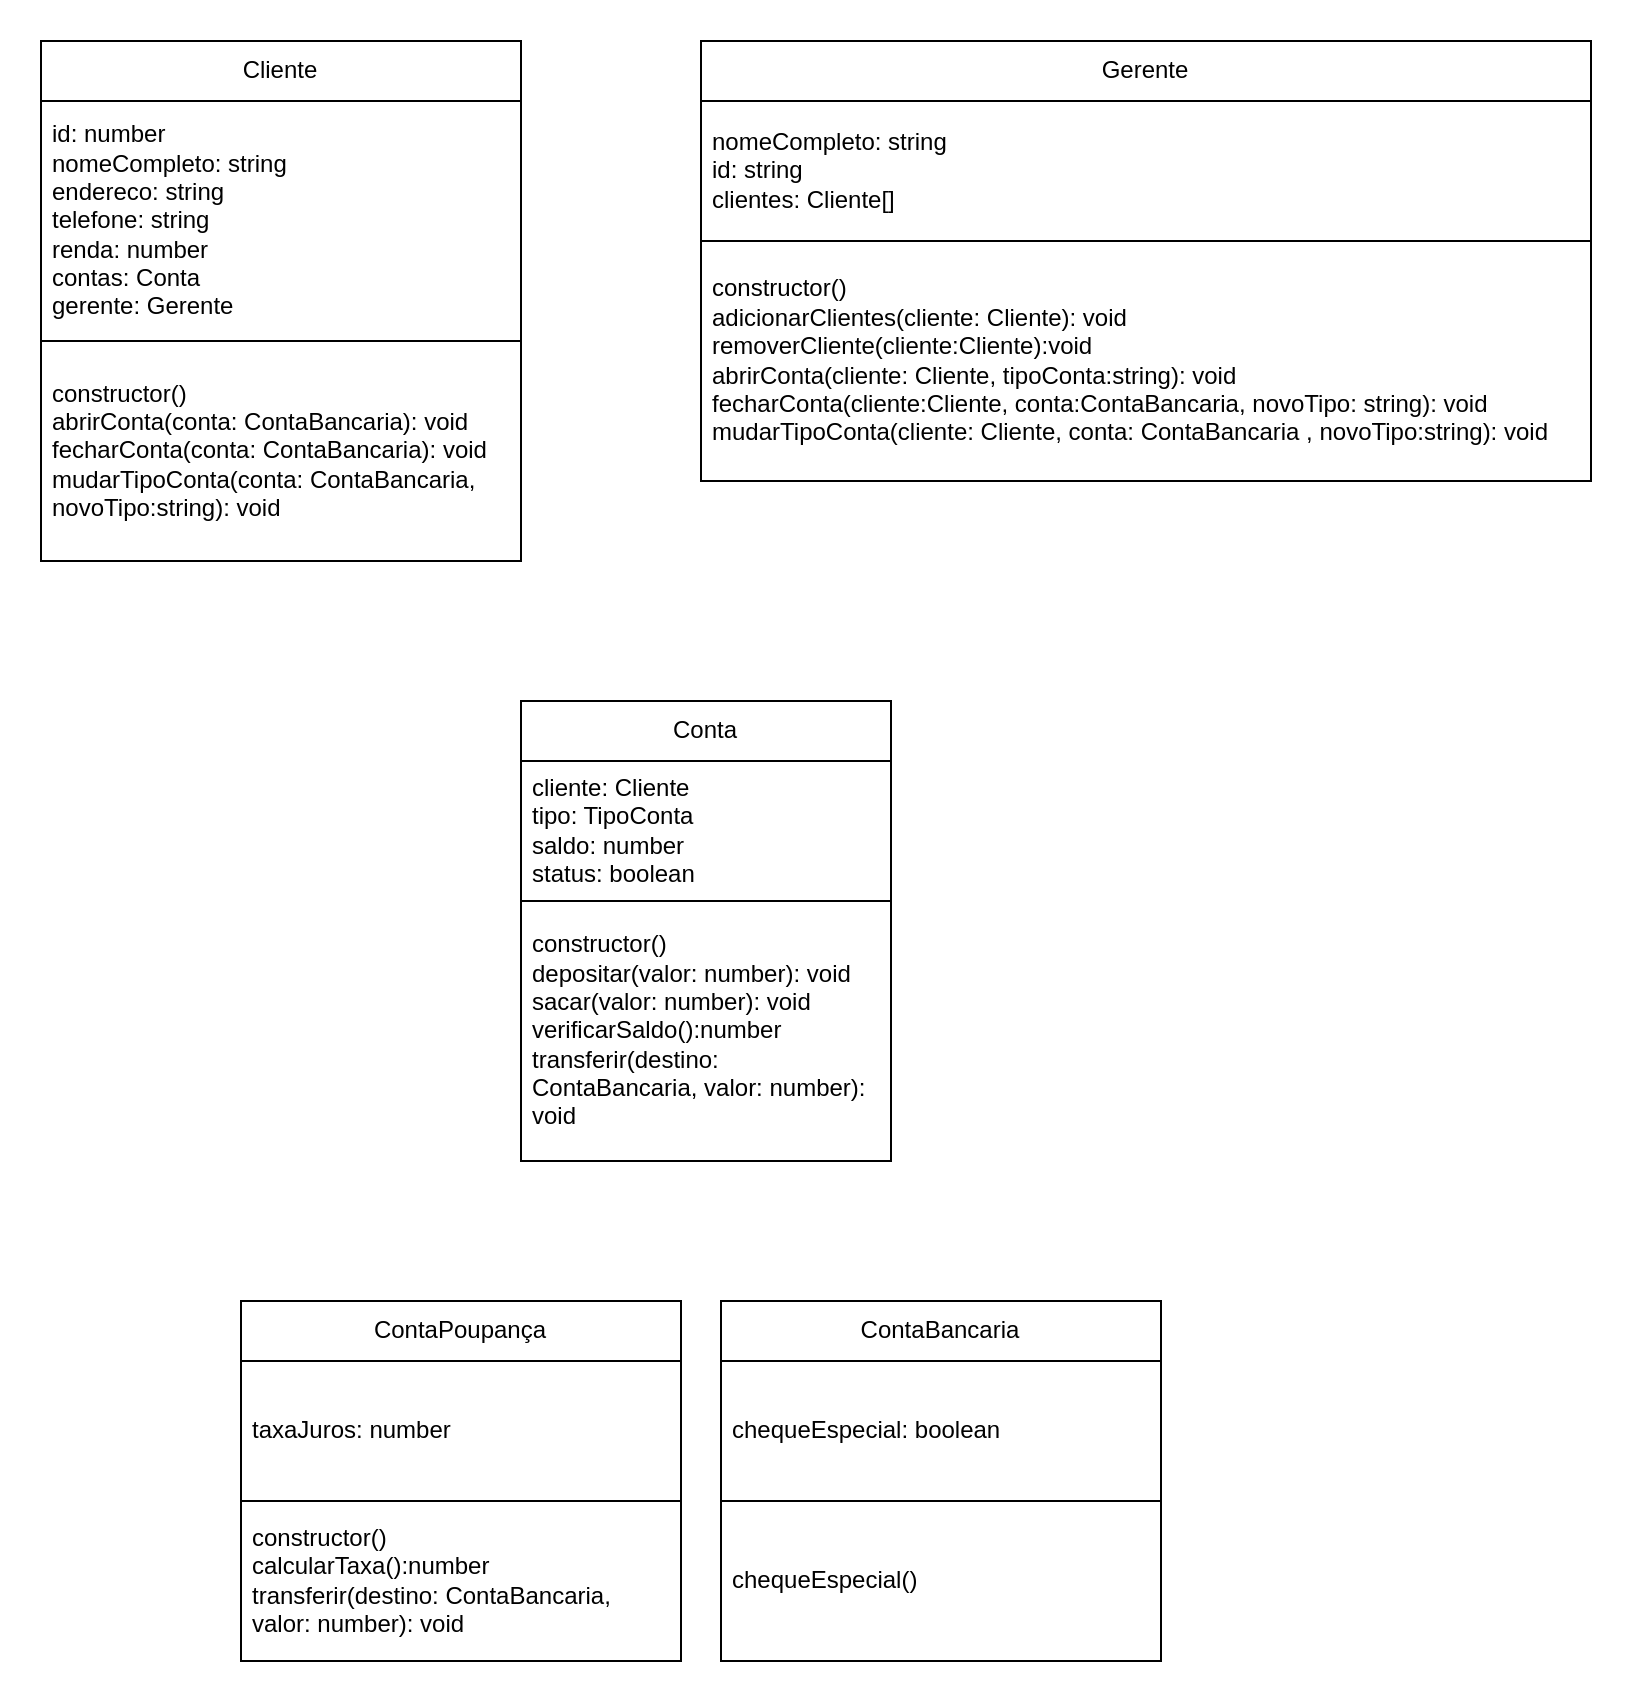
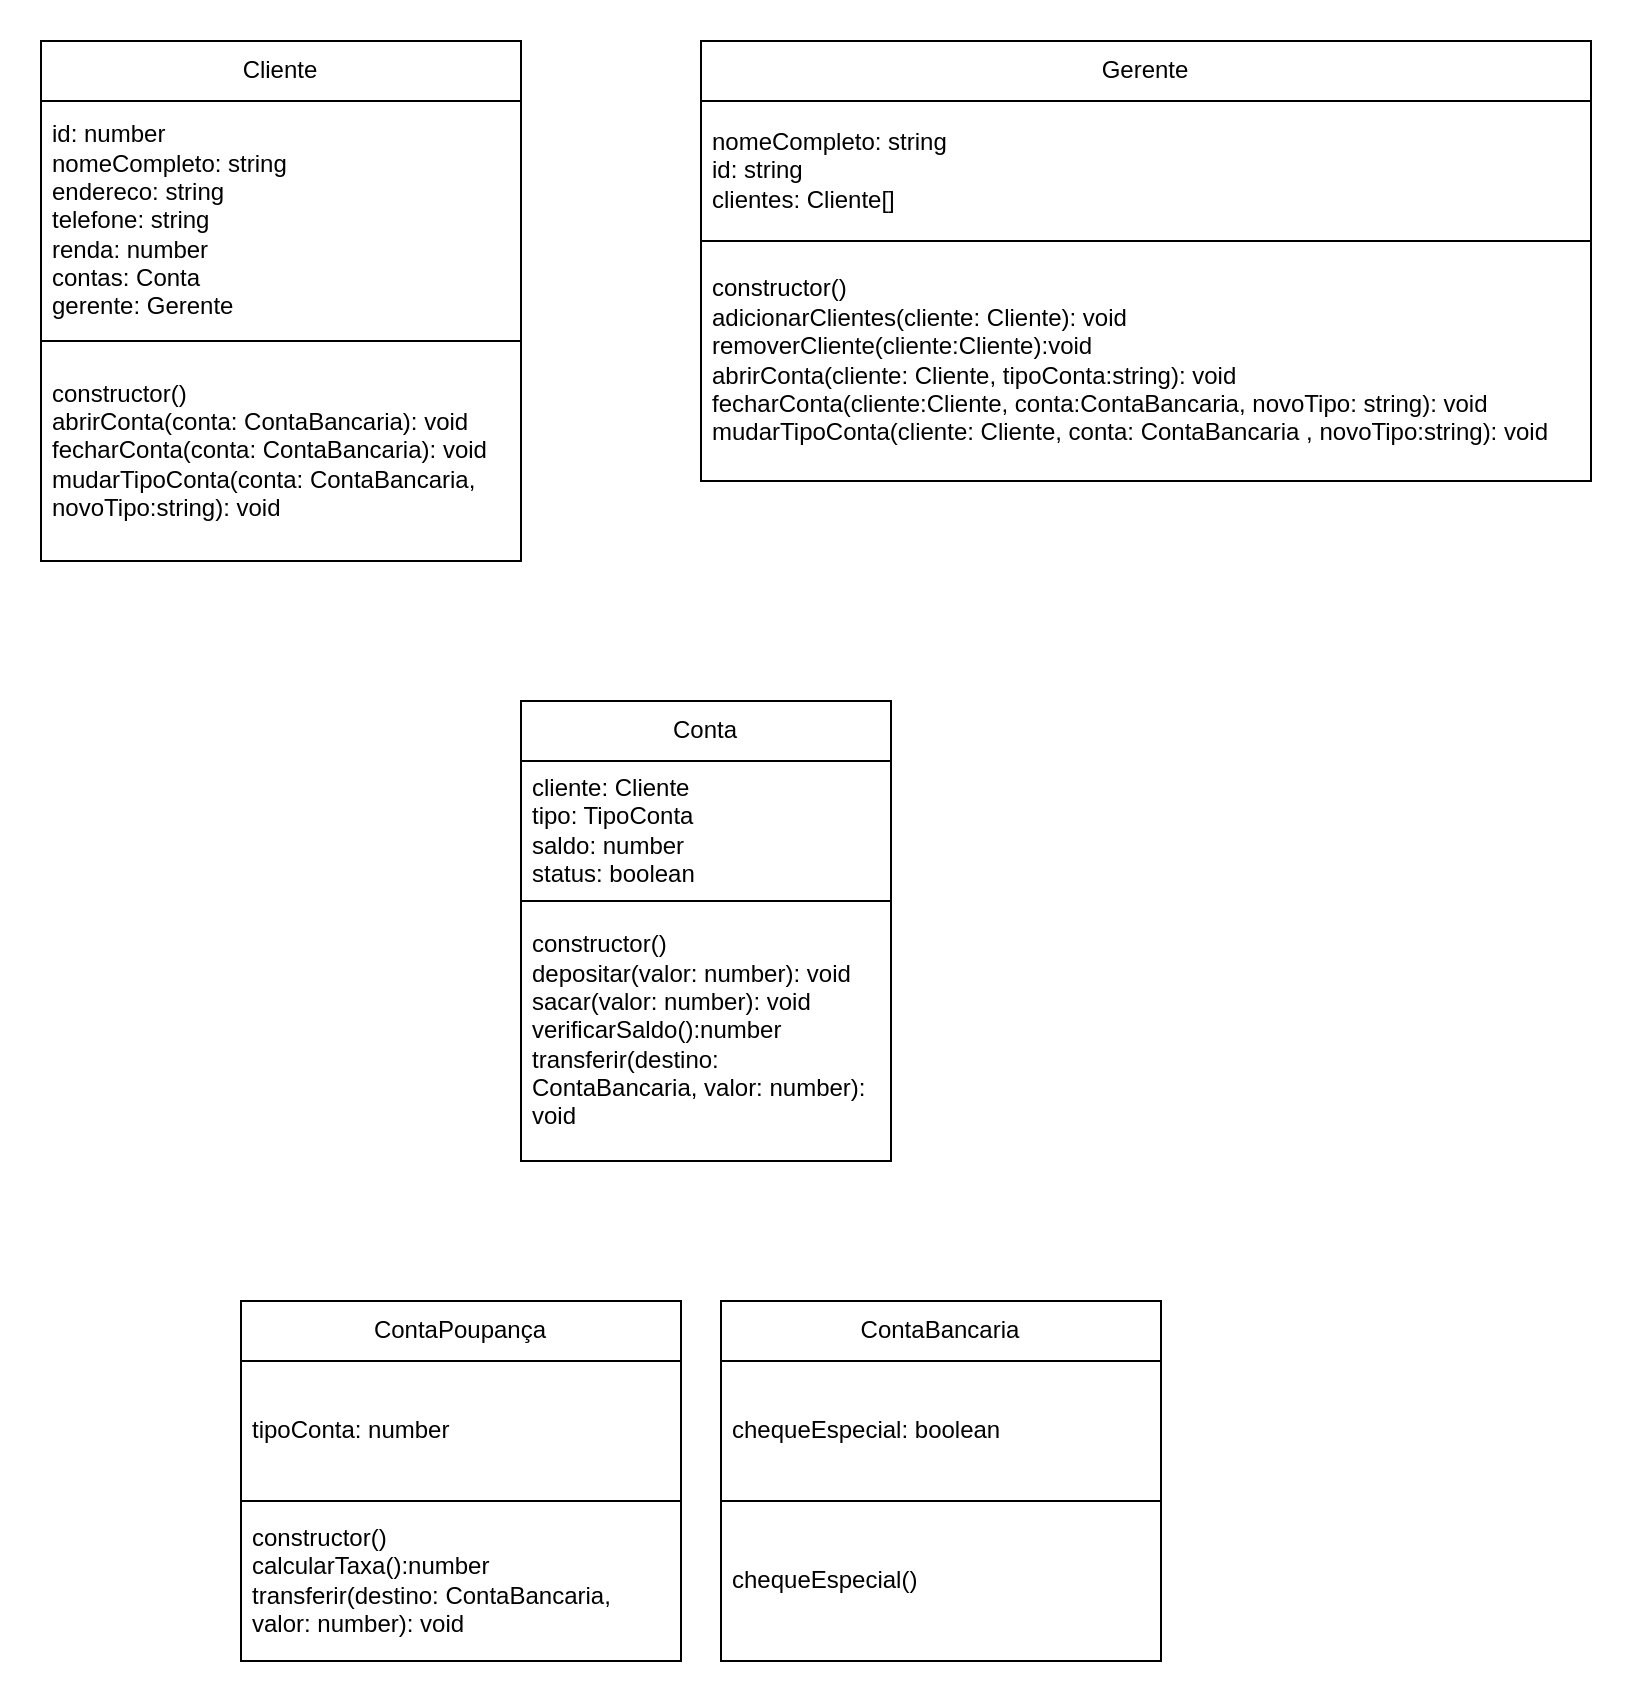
(361, 1431) -> (358, 1431)
